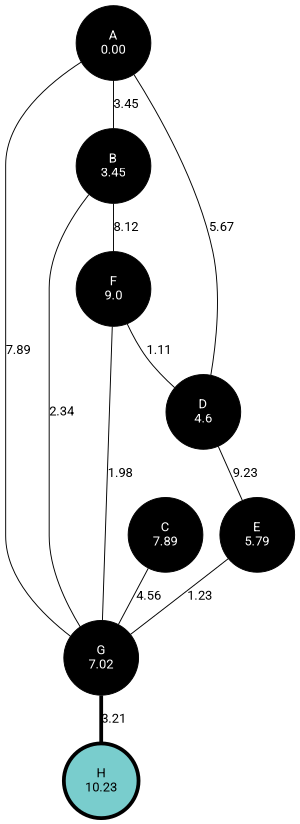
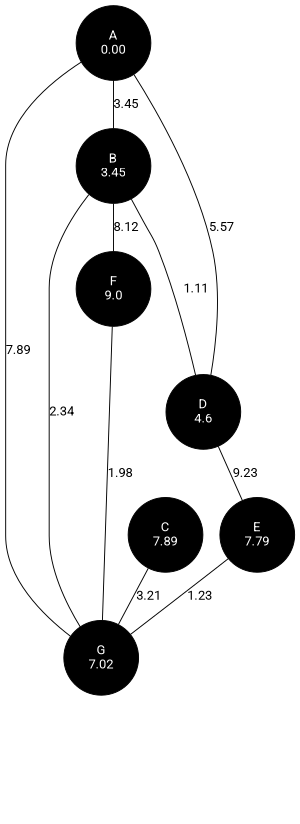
(222, 227) -> (222, 227)
(147, 359) -> (171, 284)
(257, 535) -> (257, 535)
(149, 596) -> (149, 596)
(101, 781) -> none
